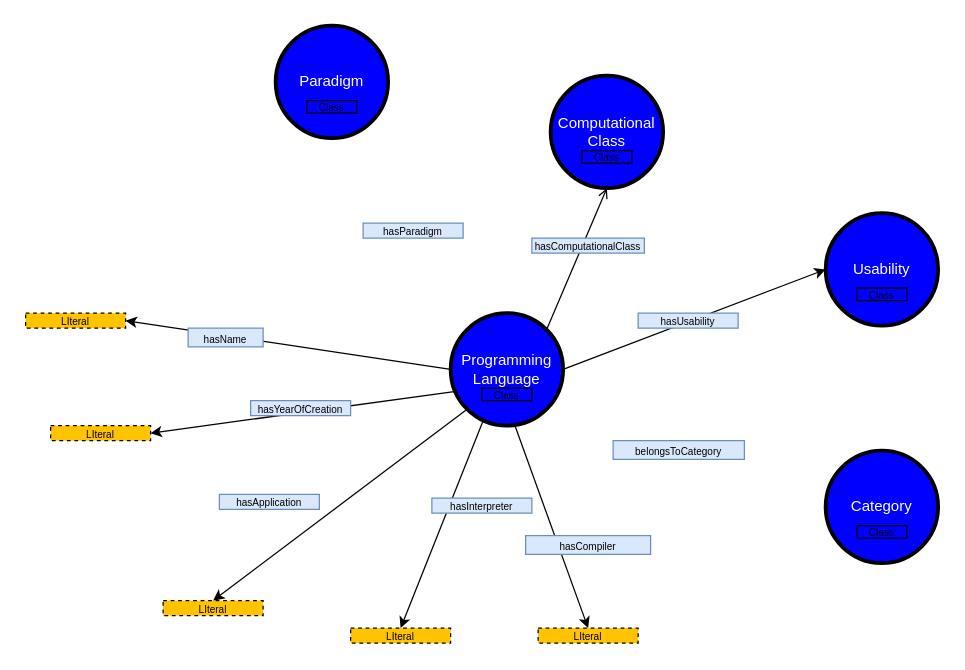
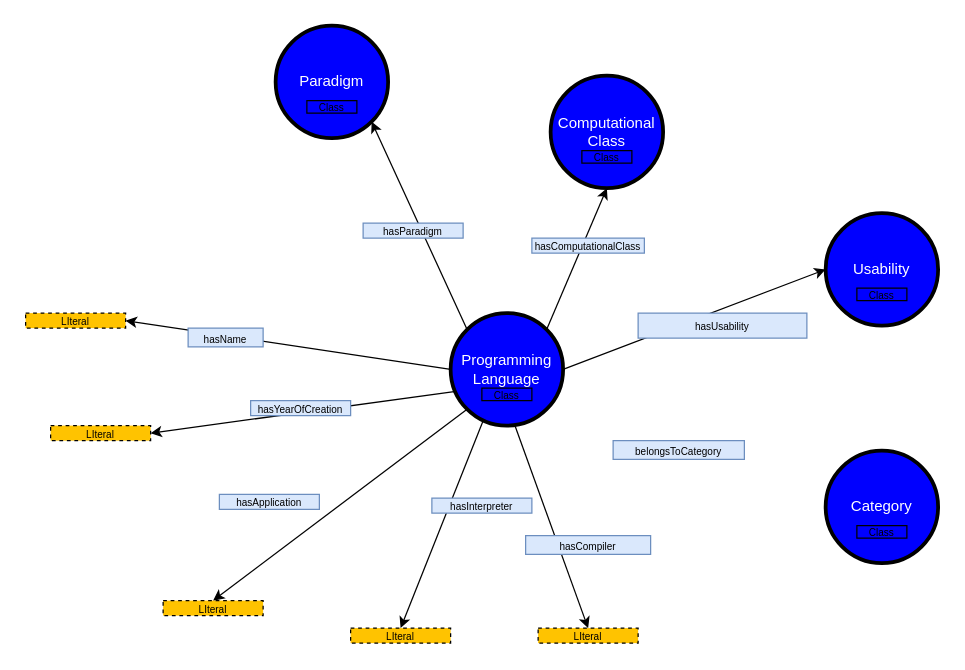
none -> (397, 176)
(604, 194) -> (603, 197)
(688, 321) -> (723, 326)
